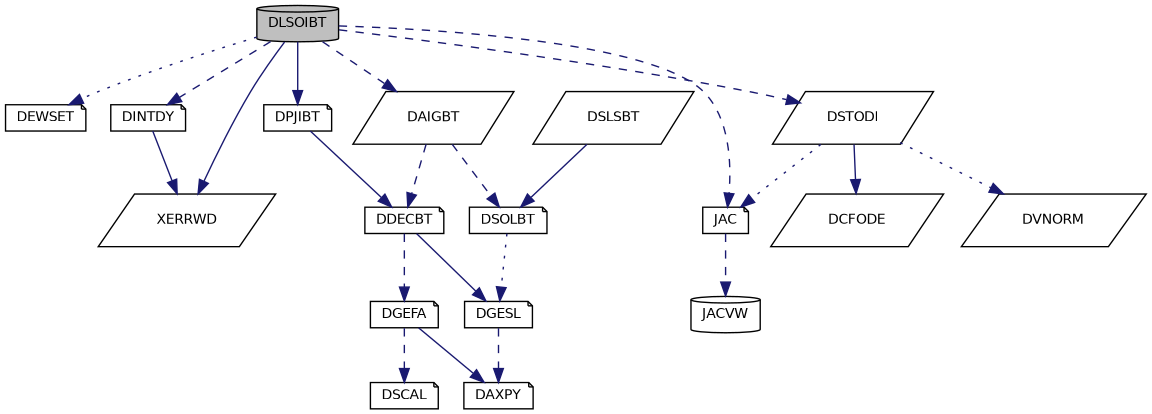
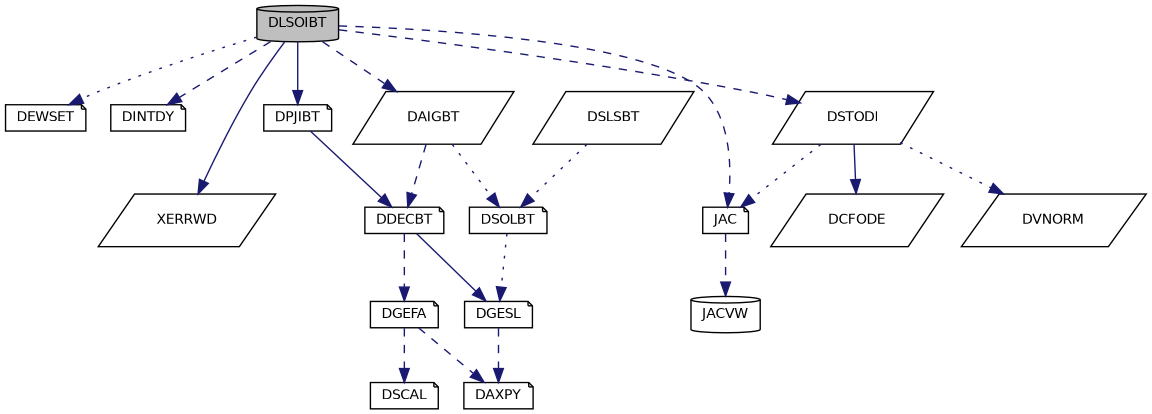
(162, 156) -> none
(472, 170) -> (472, 170)
(559, 171) -> (559, 171)
(446, 350) -> (446, 350)
